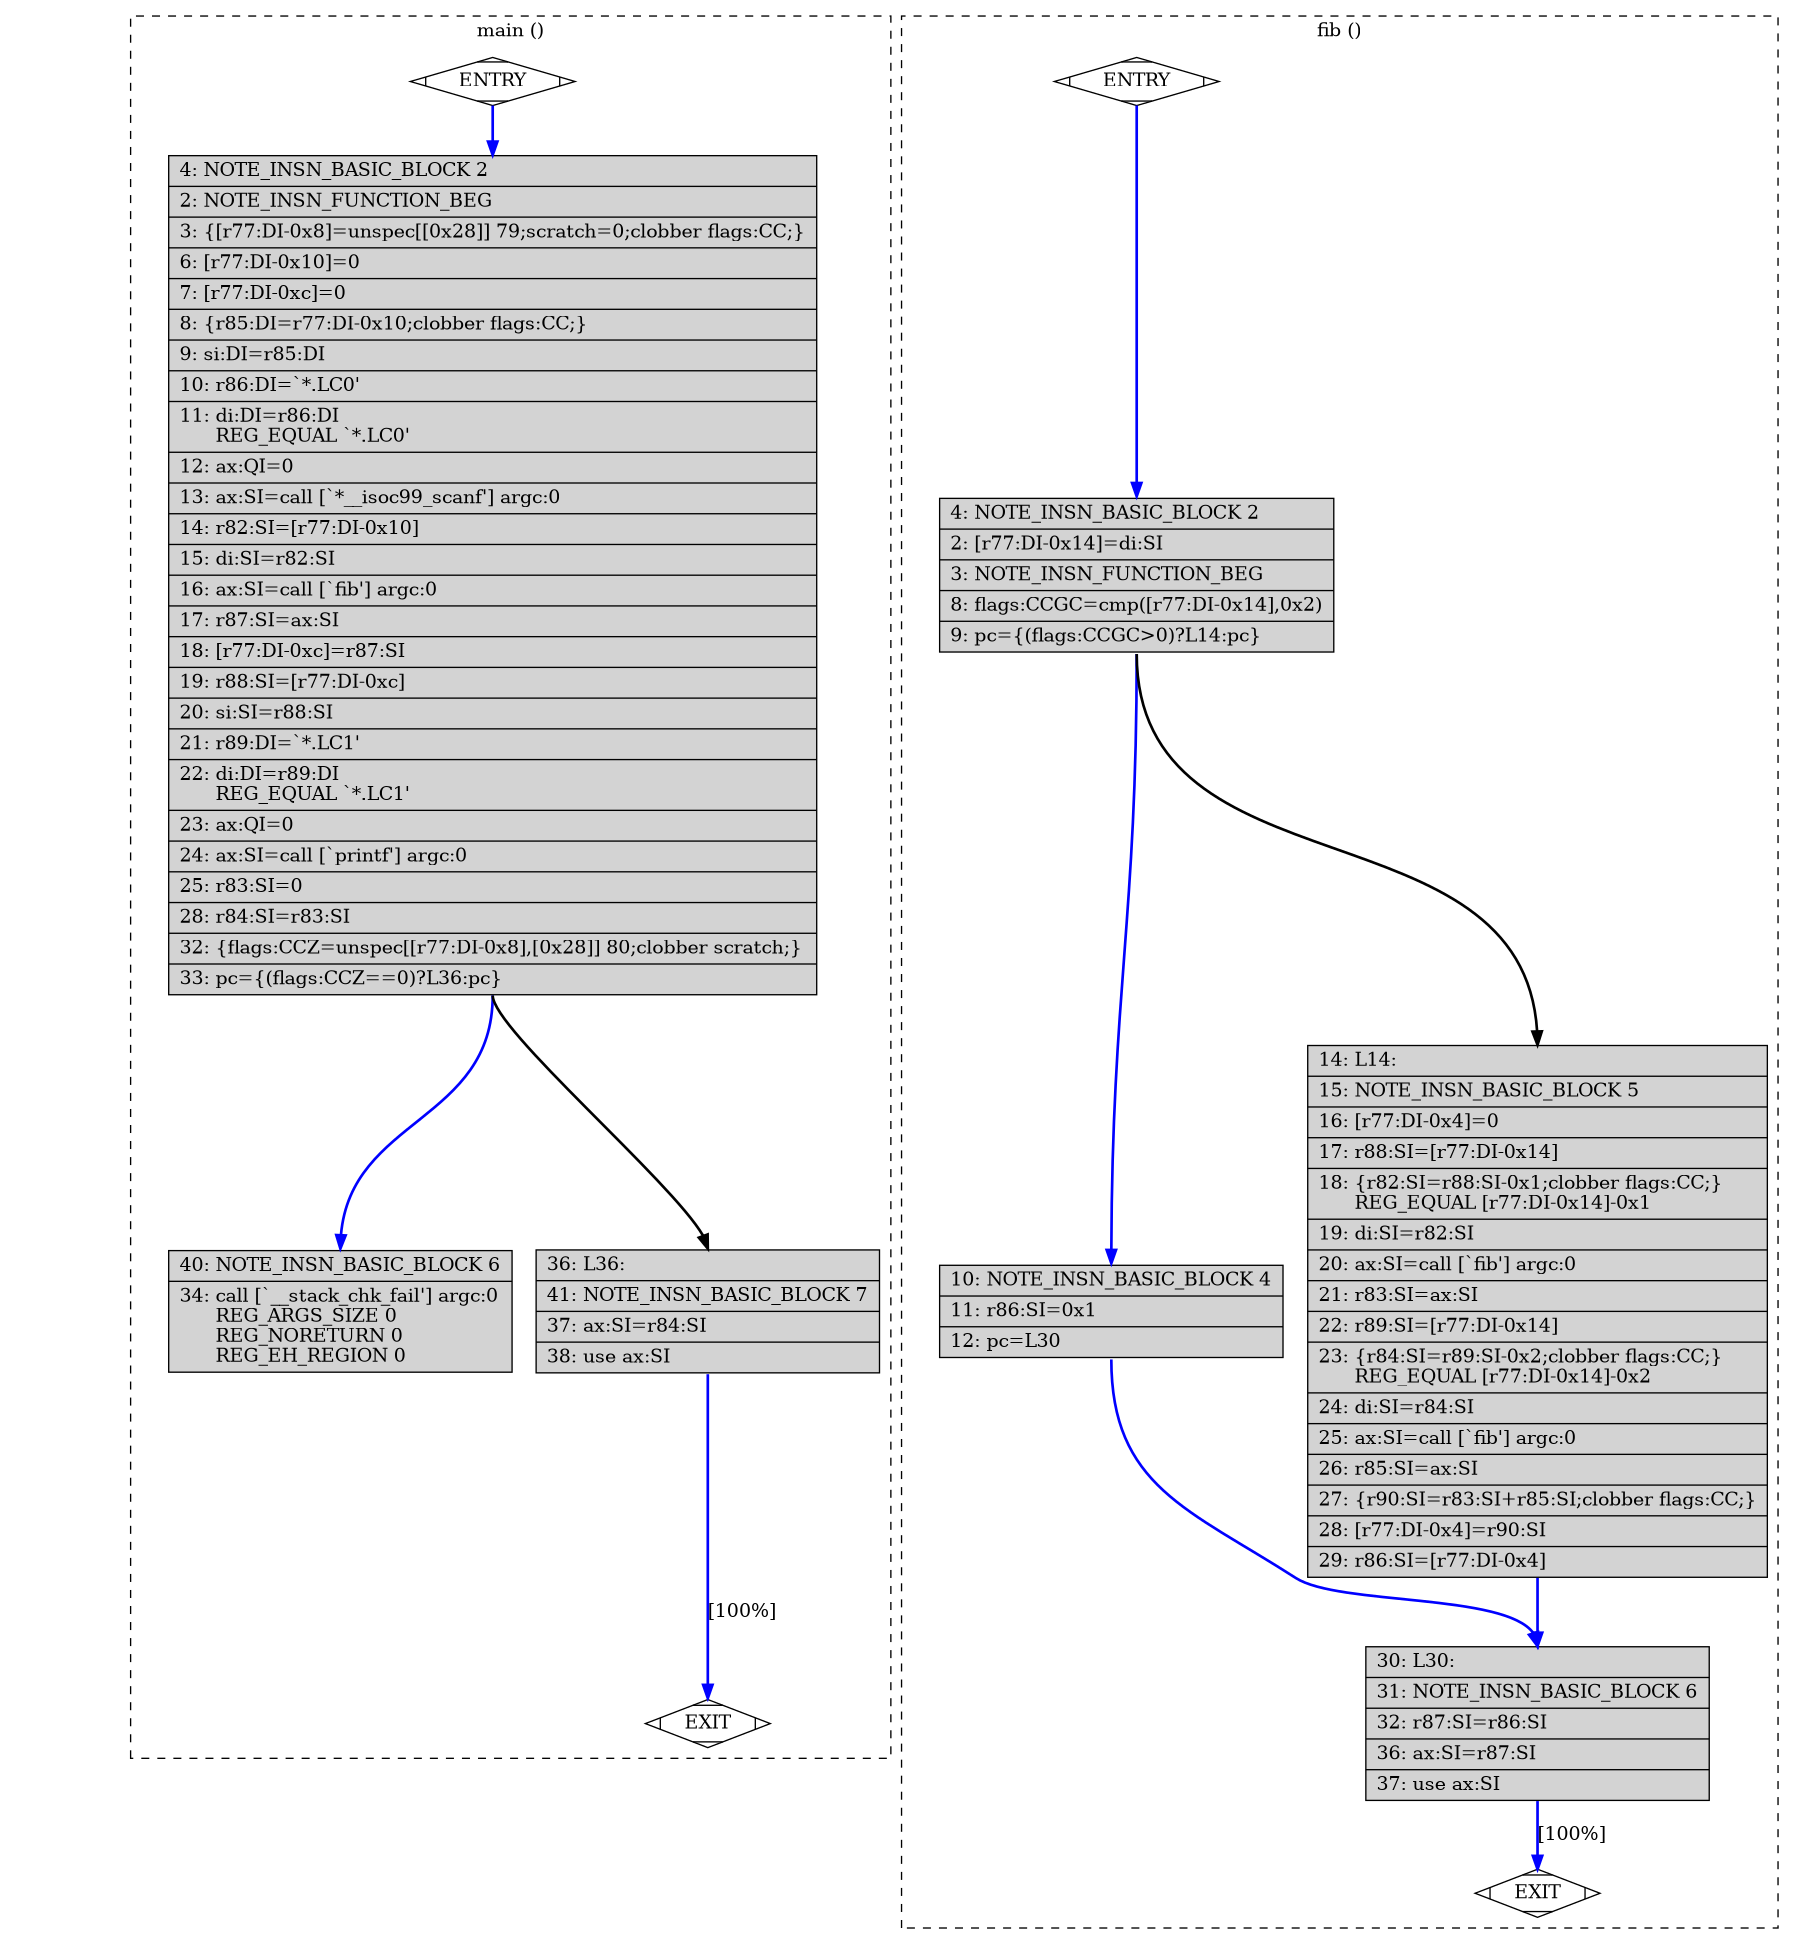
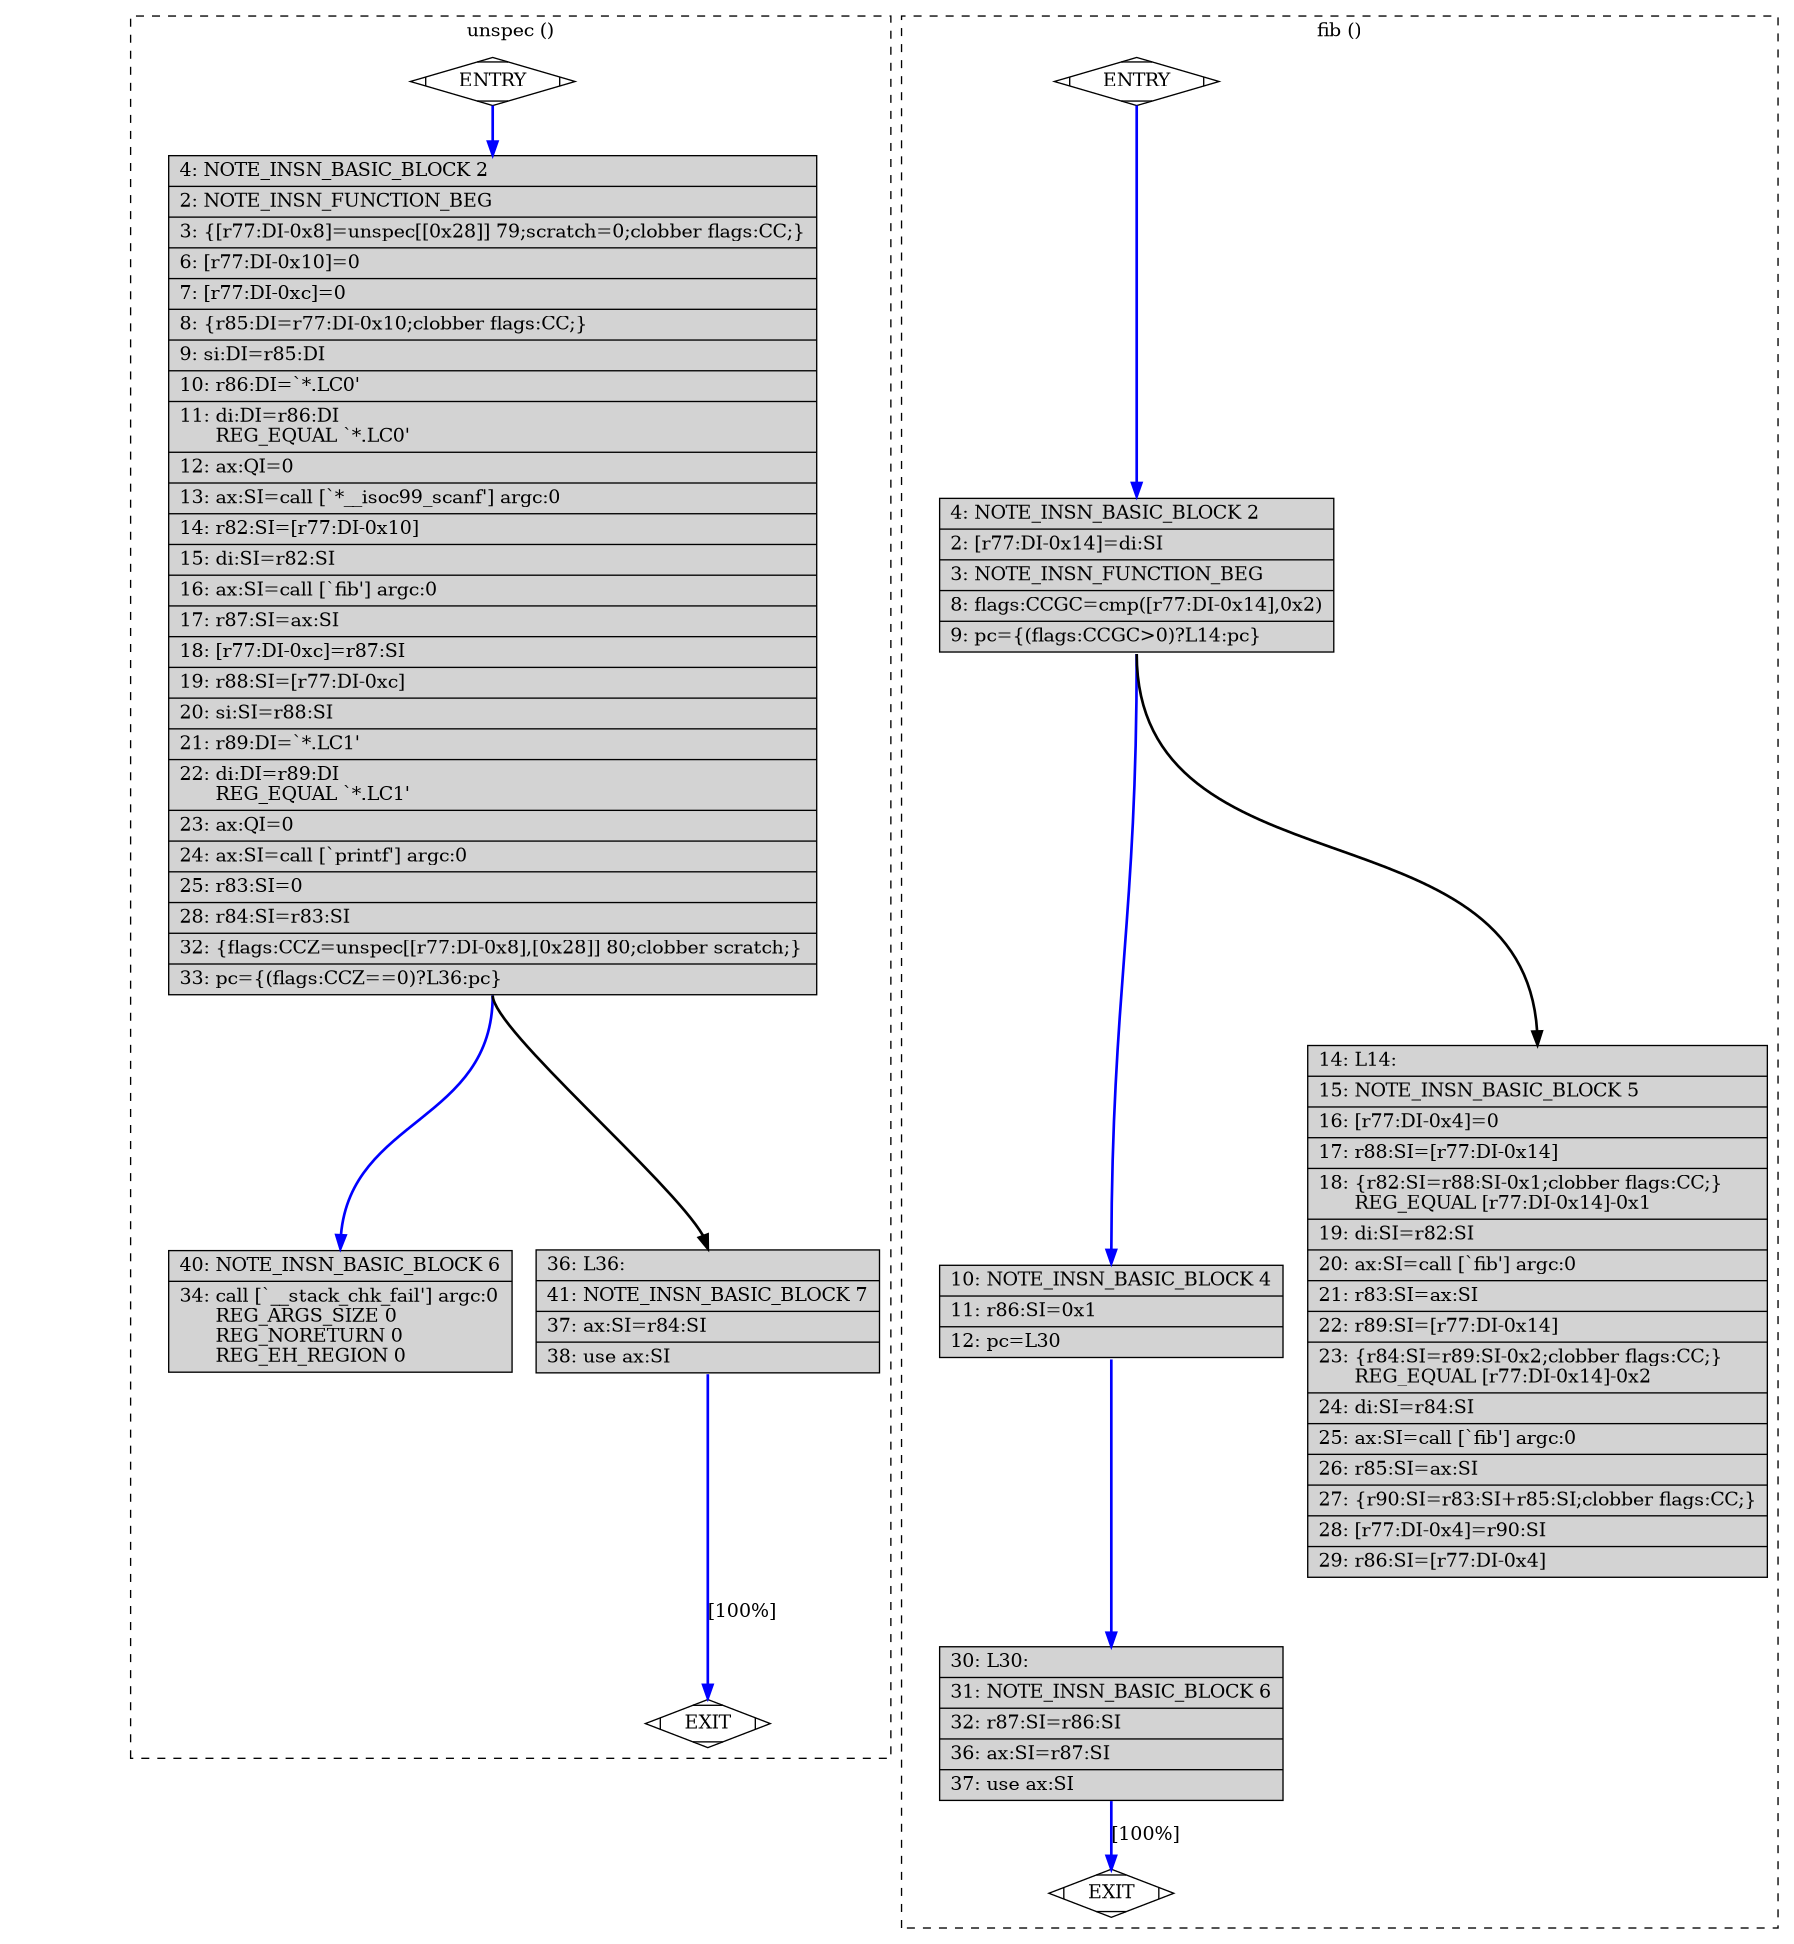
(511, 31) -> (511, 31)
(1538, 1605) -> none
